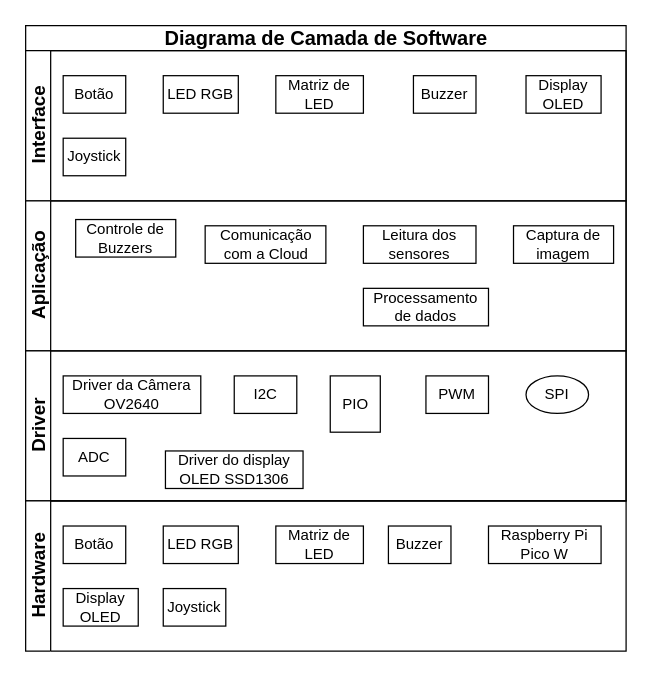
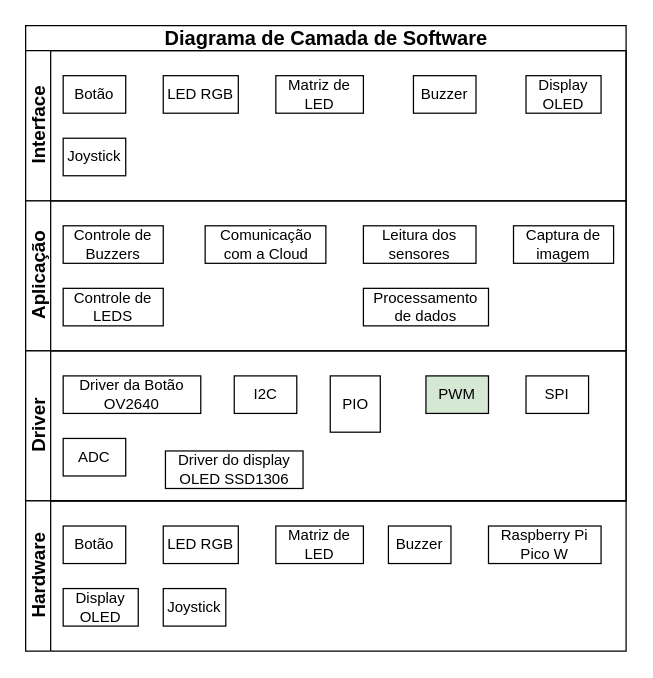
(126, 238) -> (113, 244)
none -> (113, 307)
(132, 394) -> (132, 394)
(457, 394) -> (457, 394)
(557, 394) -> (557, 394)
